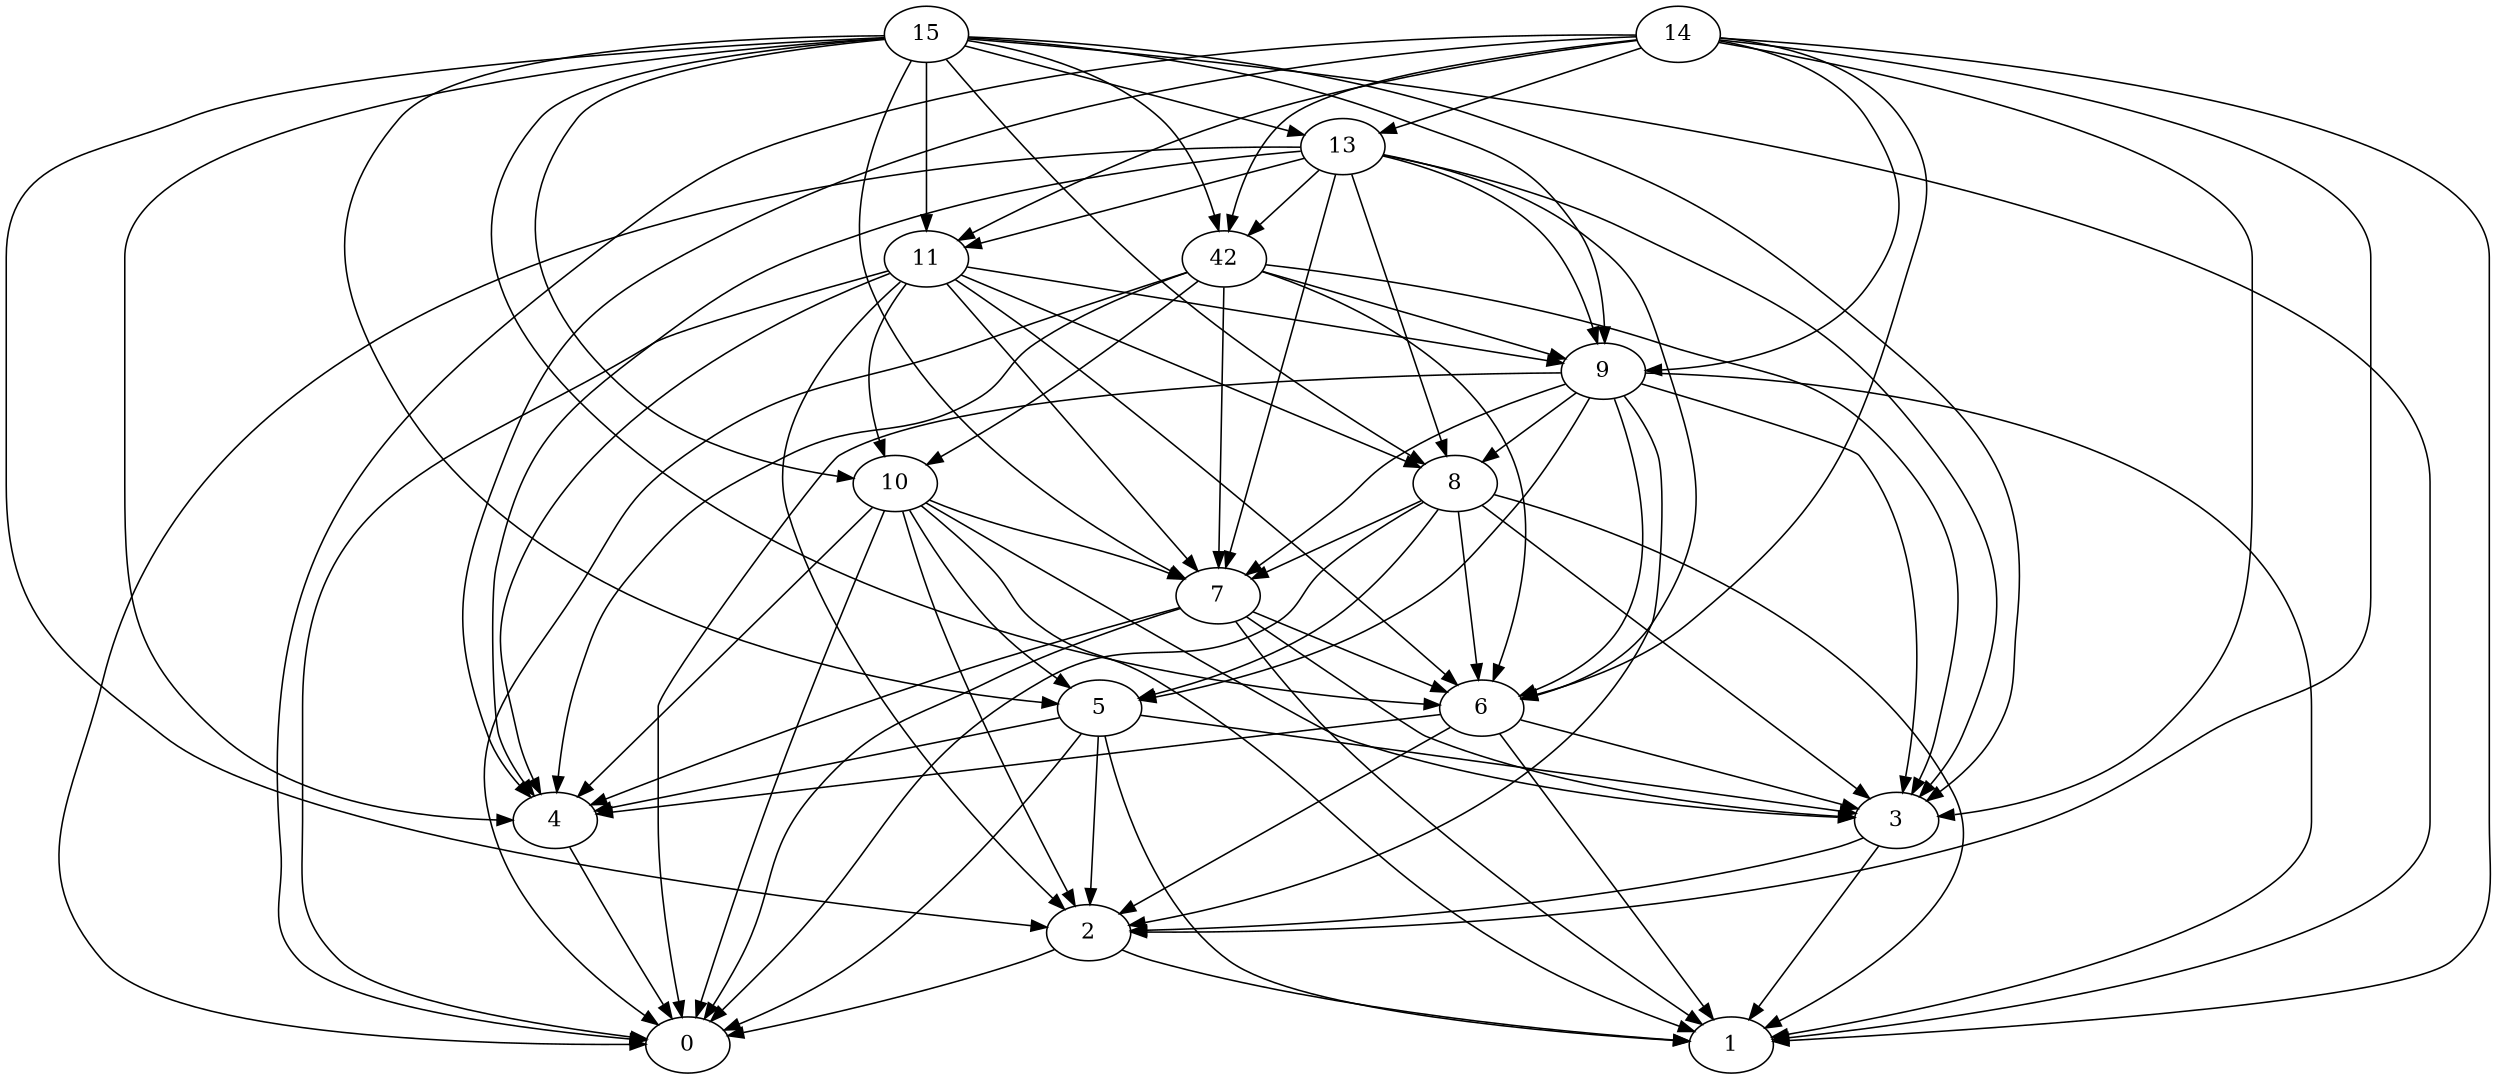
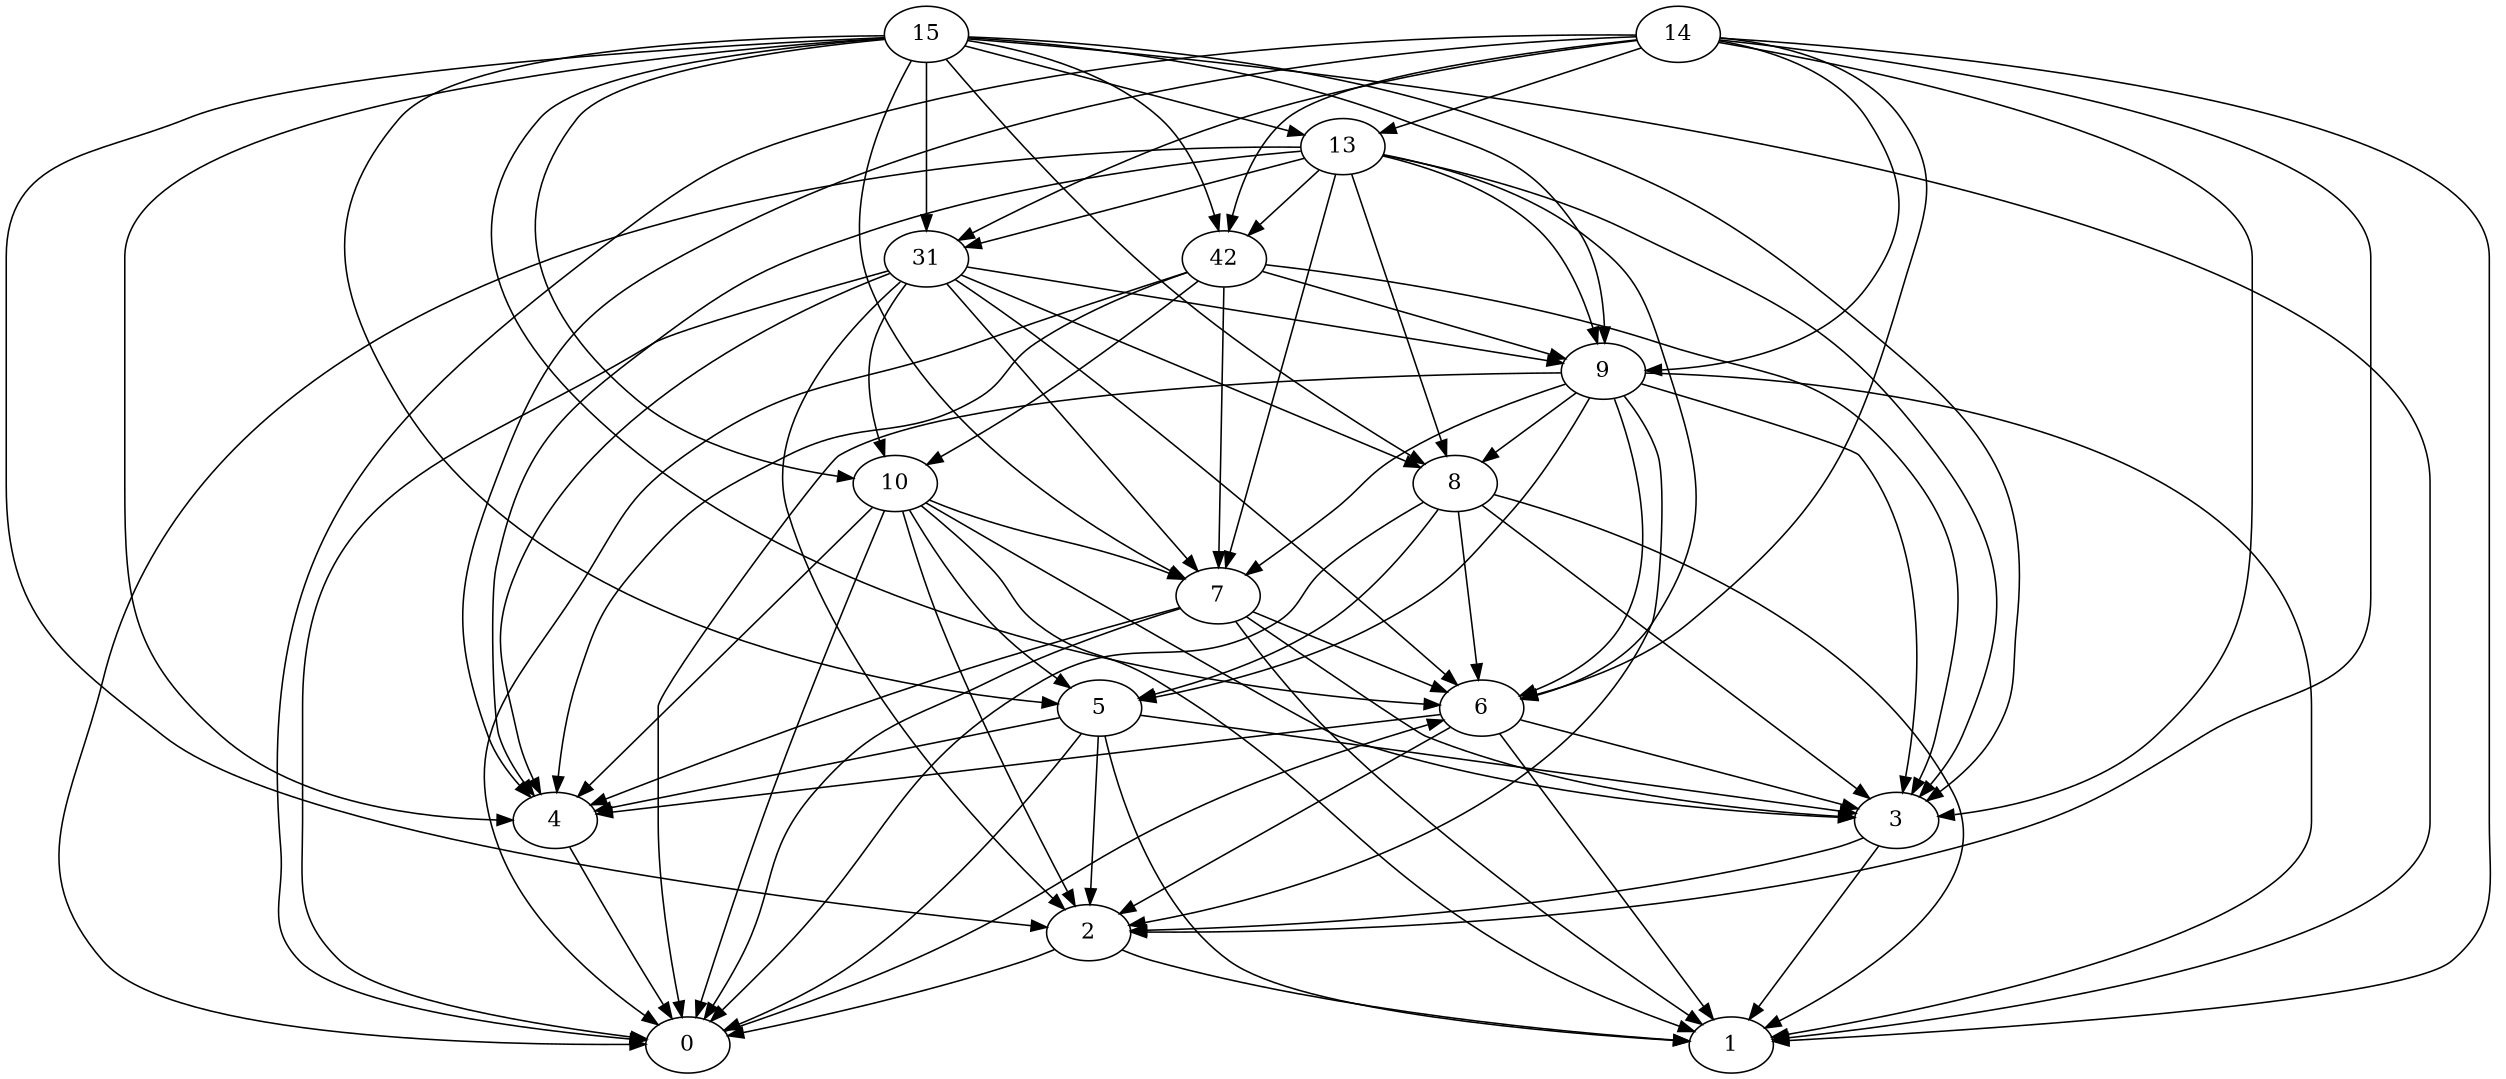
(926, 259) -> (926, 259)
(1476, 401) -> (1074, 874)
(1344, 536) -> none
